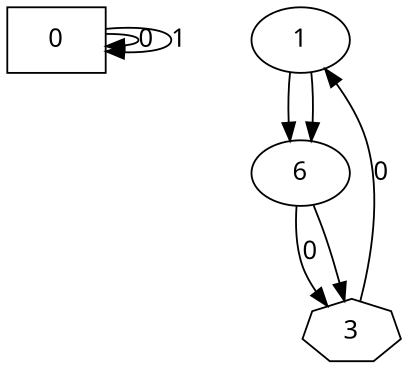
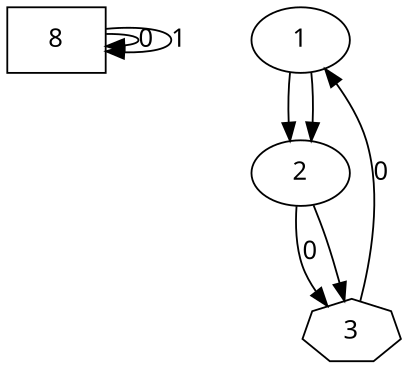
(56, 40) -> (56, 40)
(301, 173) -> (301, 173)
